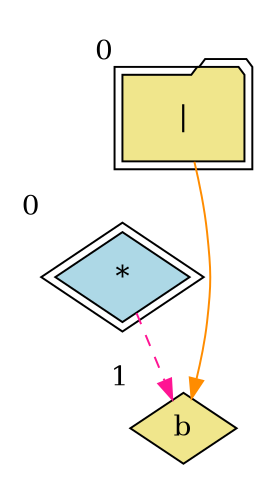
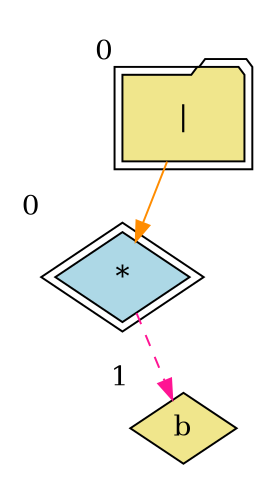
(210, 270) -> (155, 192)
